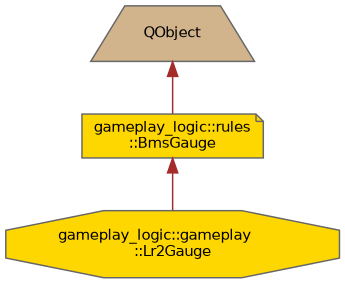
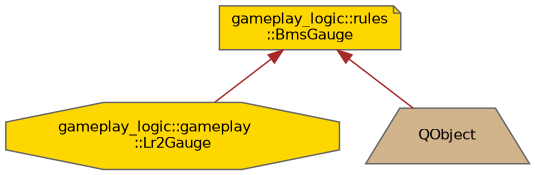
(173, 95) -> (381, 84)
